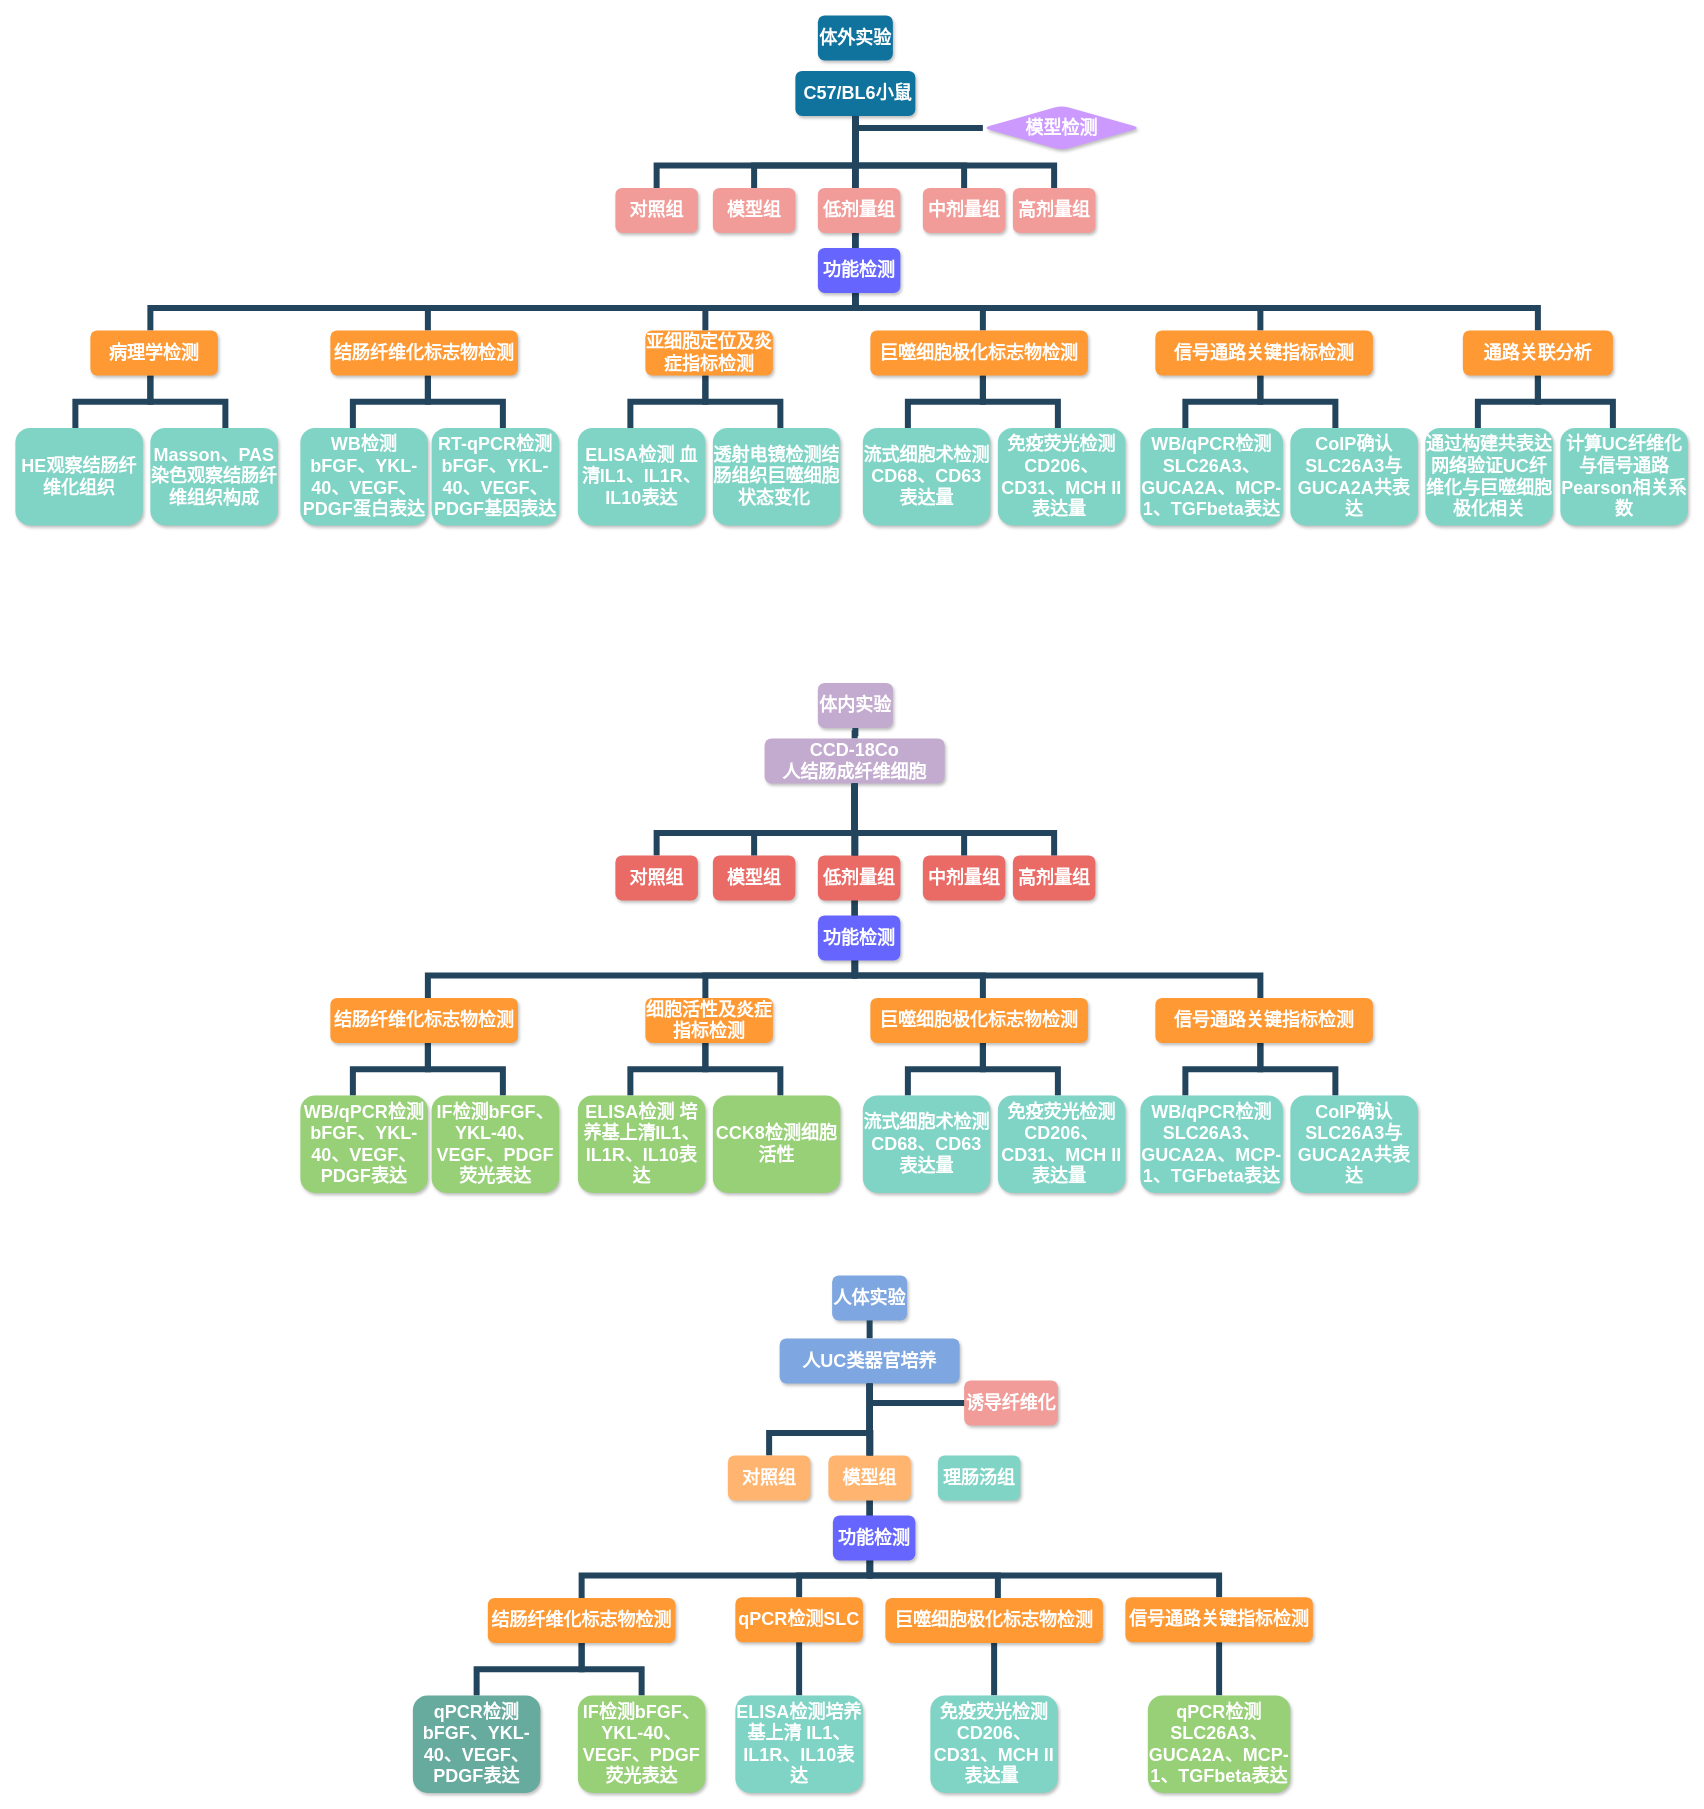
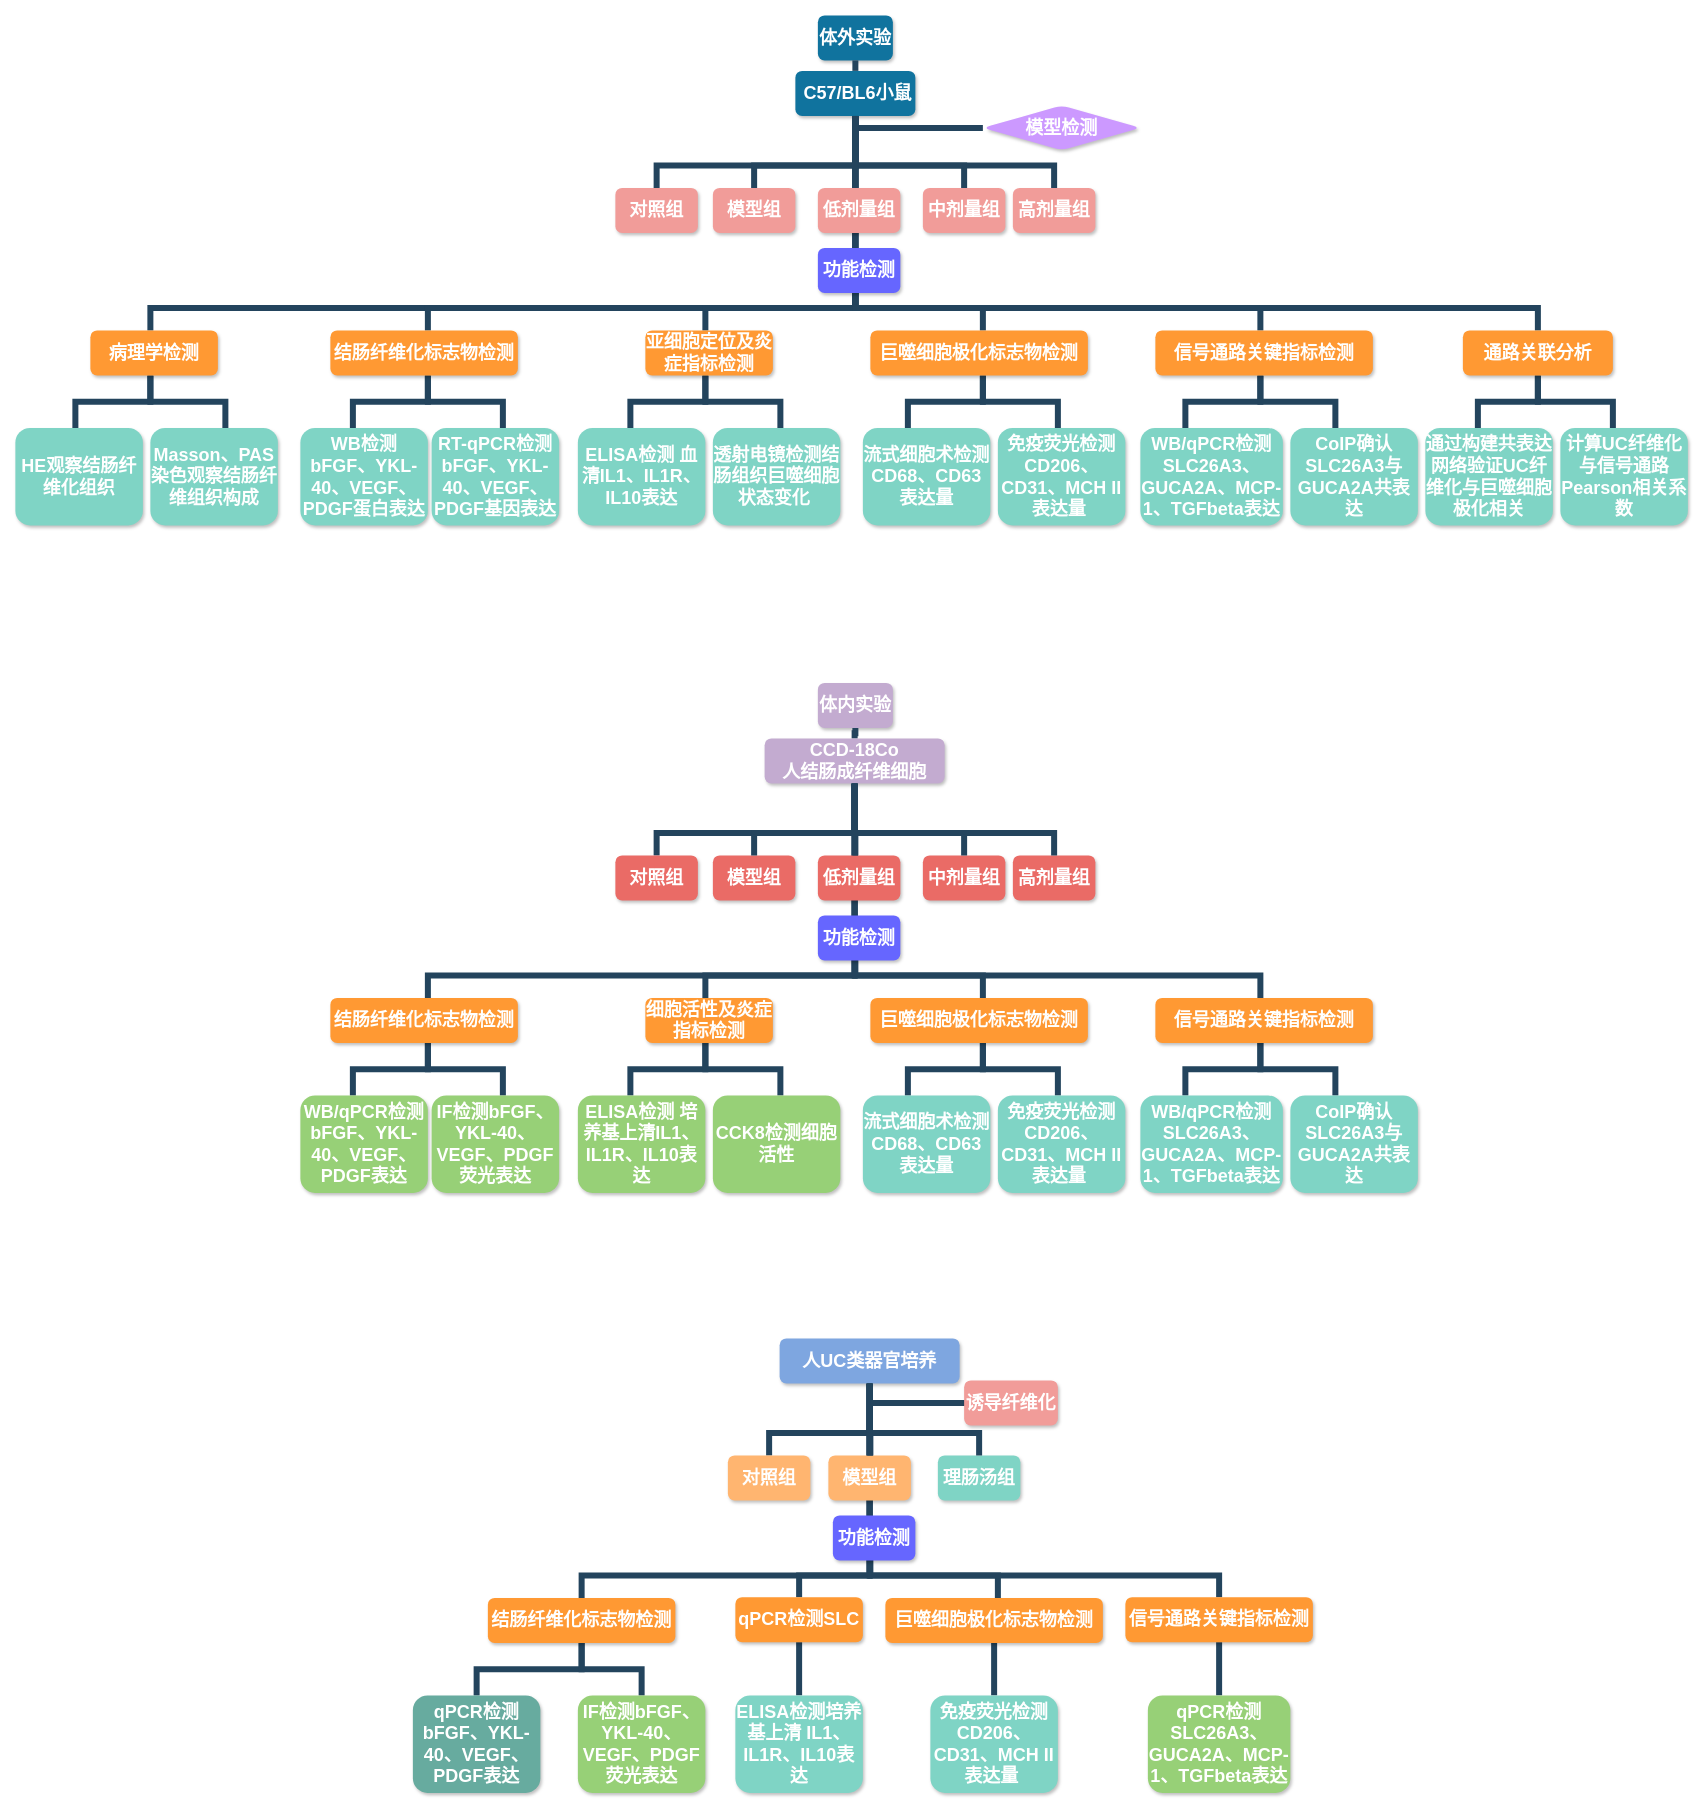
none -> (855, 66)
(870, 1298) -> none
(870, 1329) -> none
none -> (936, 1433)
